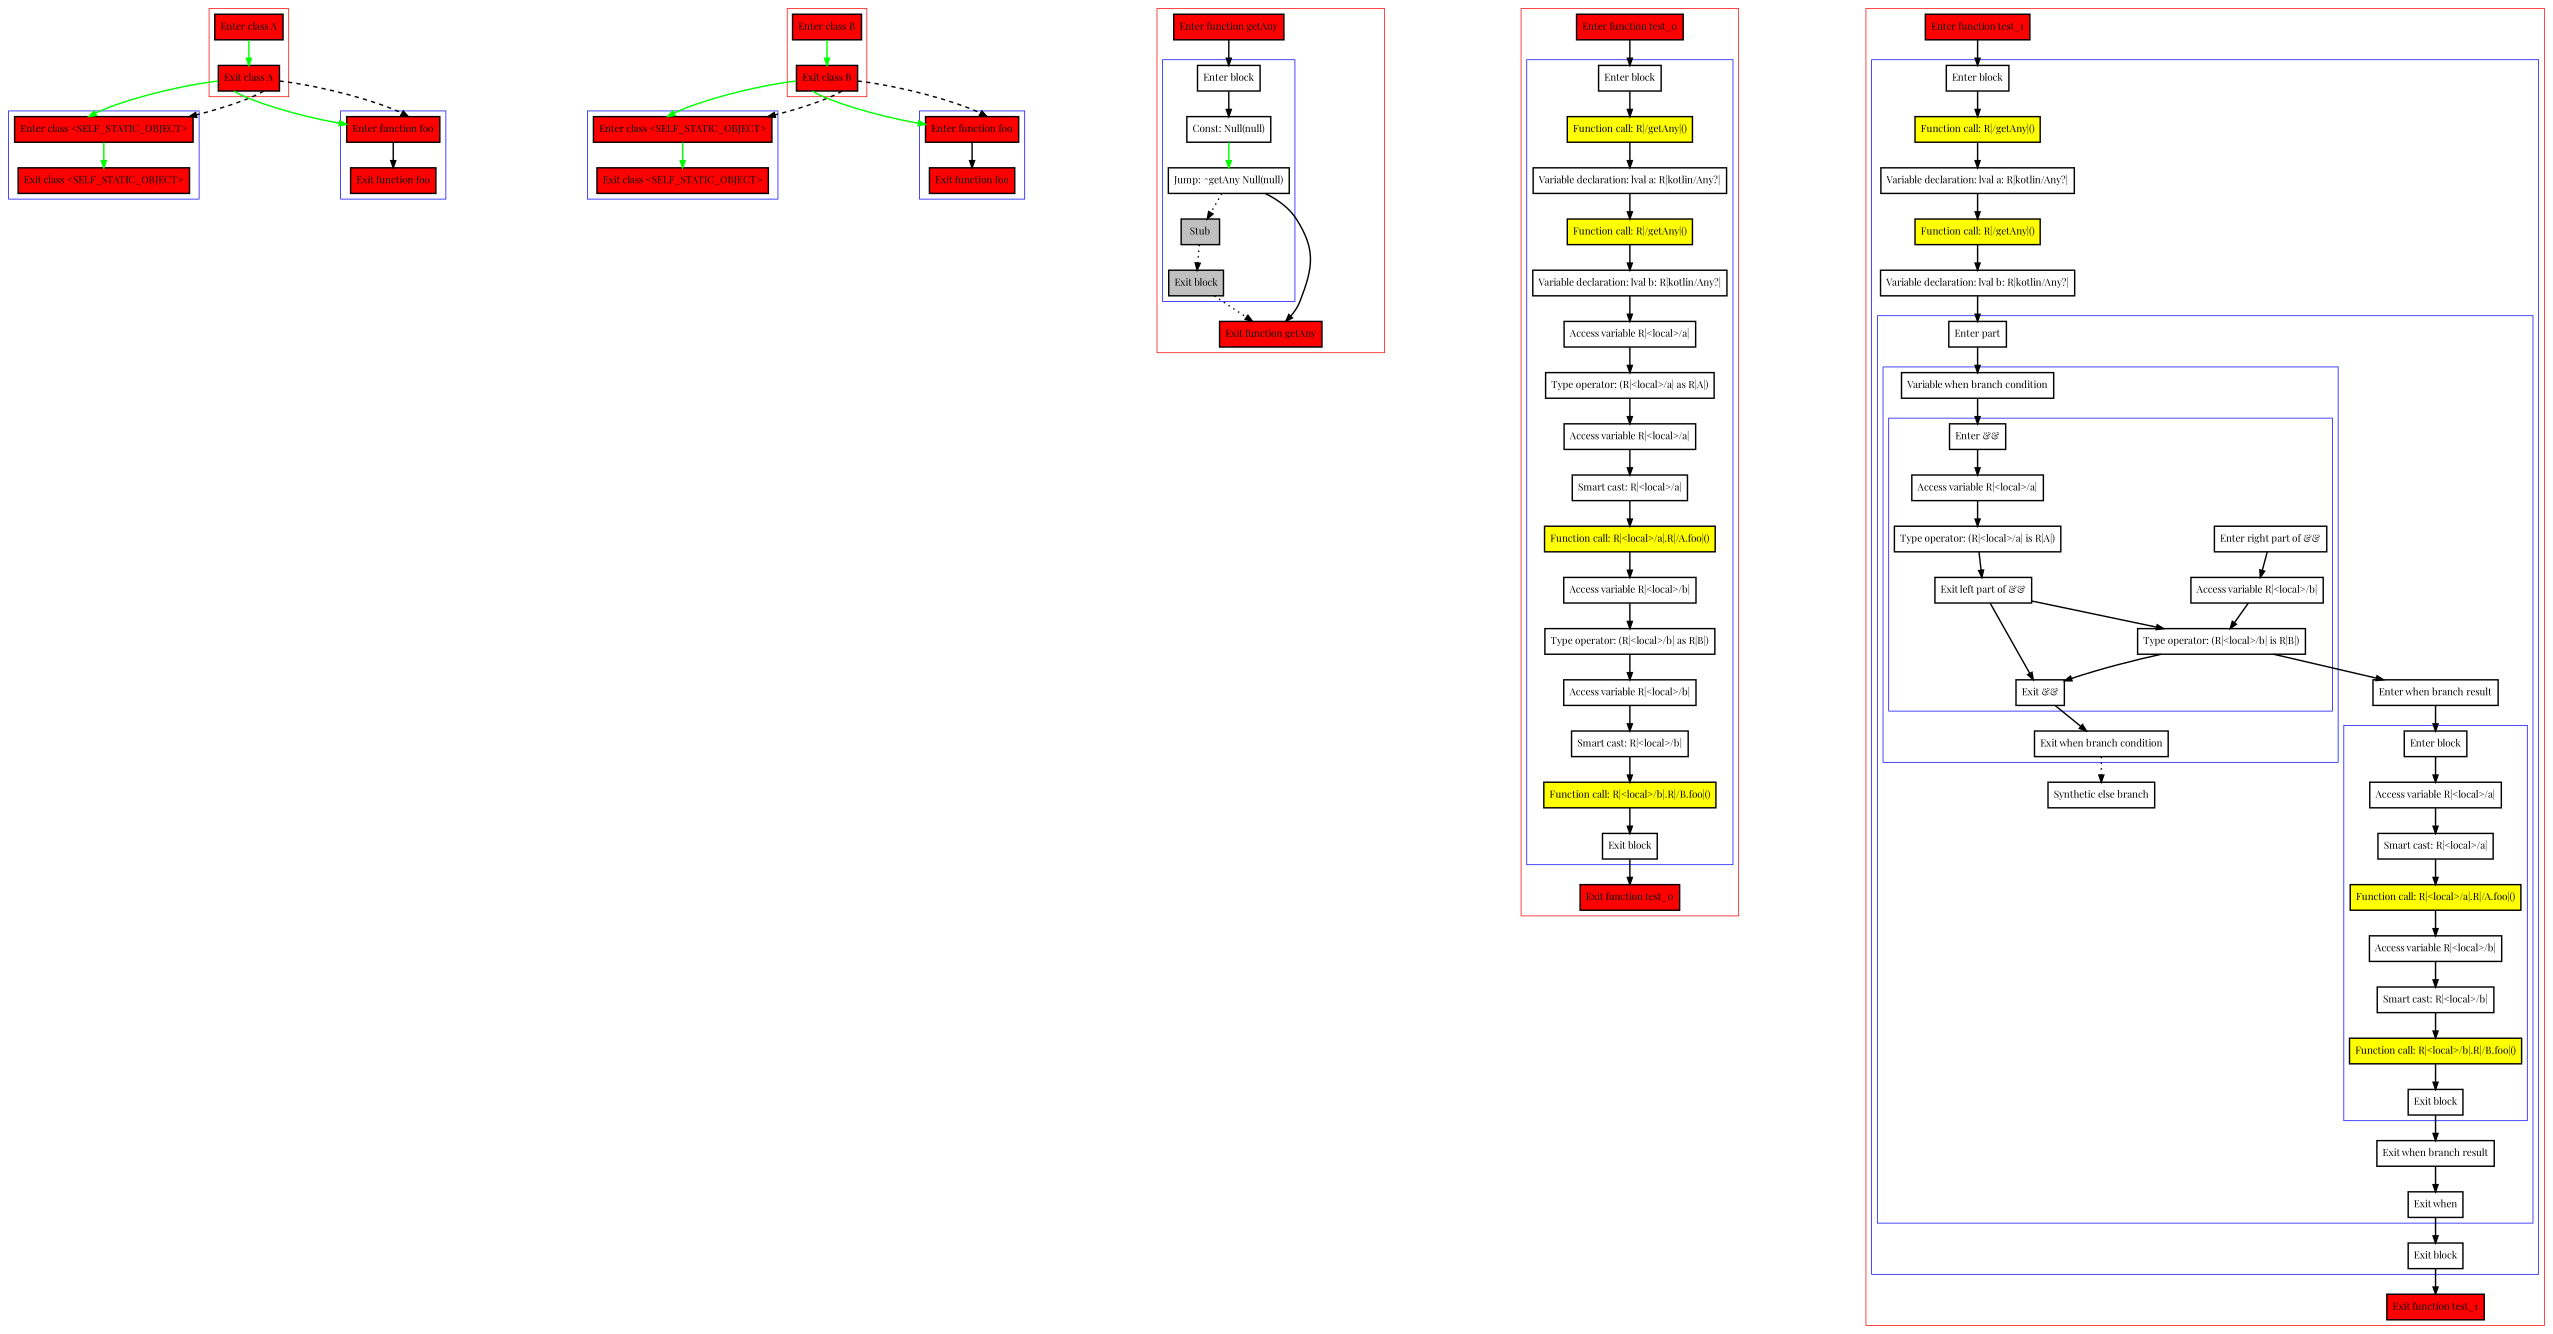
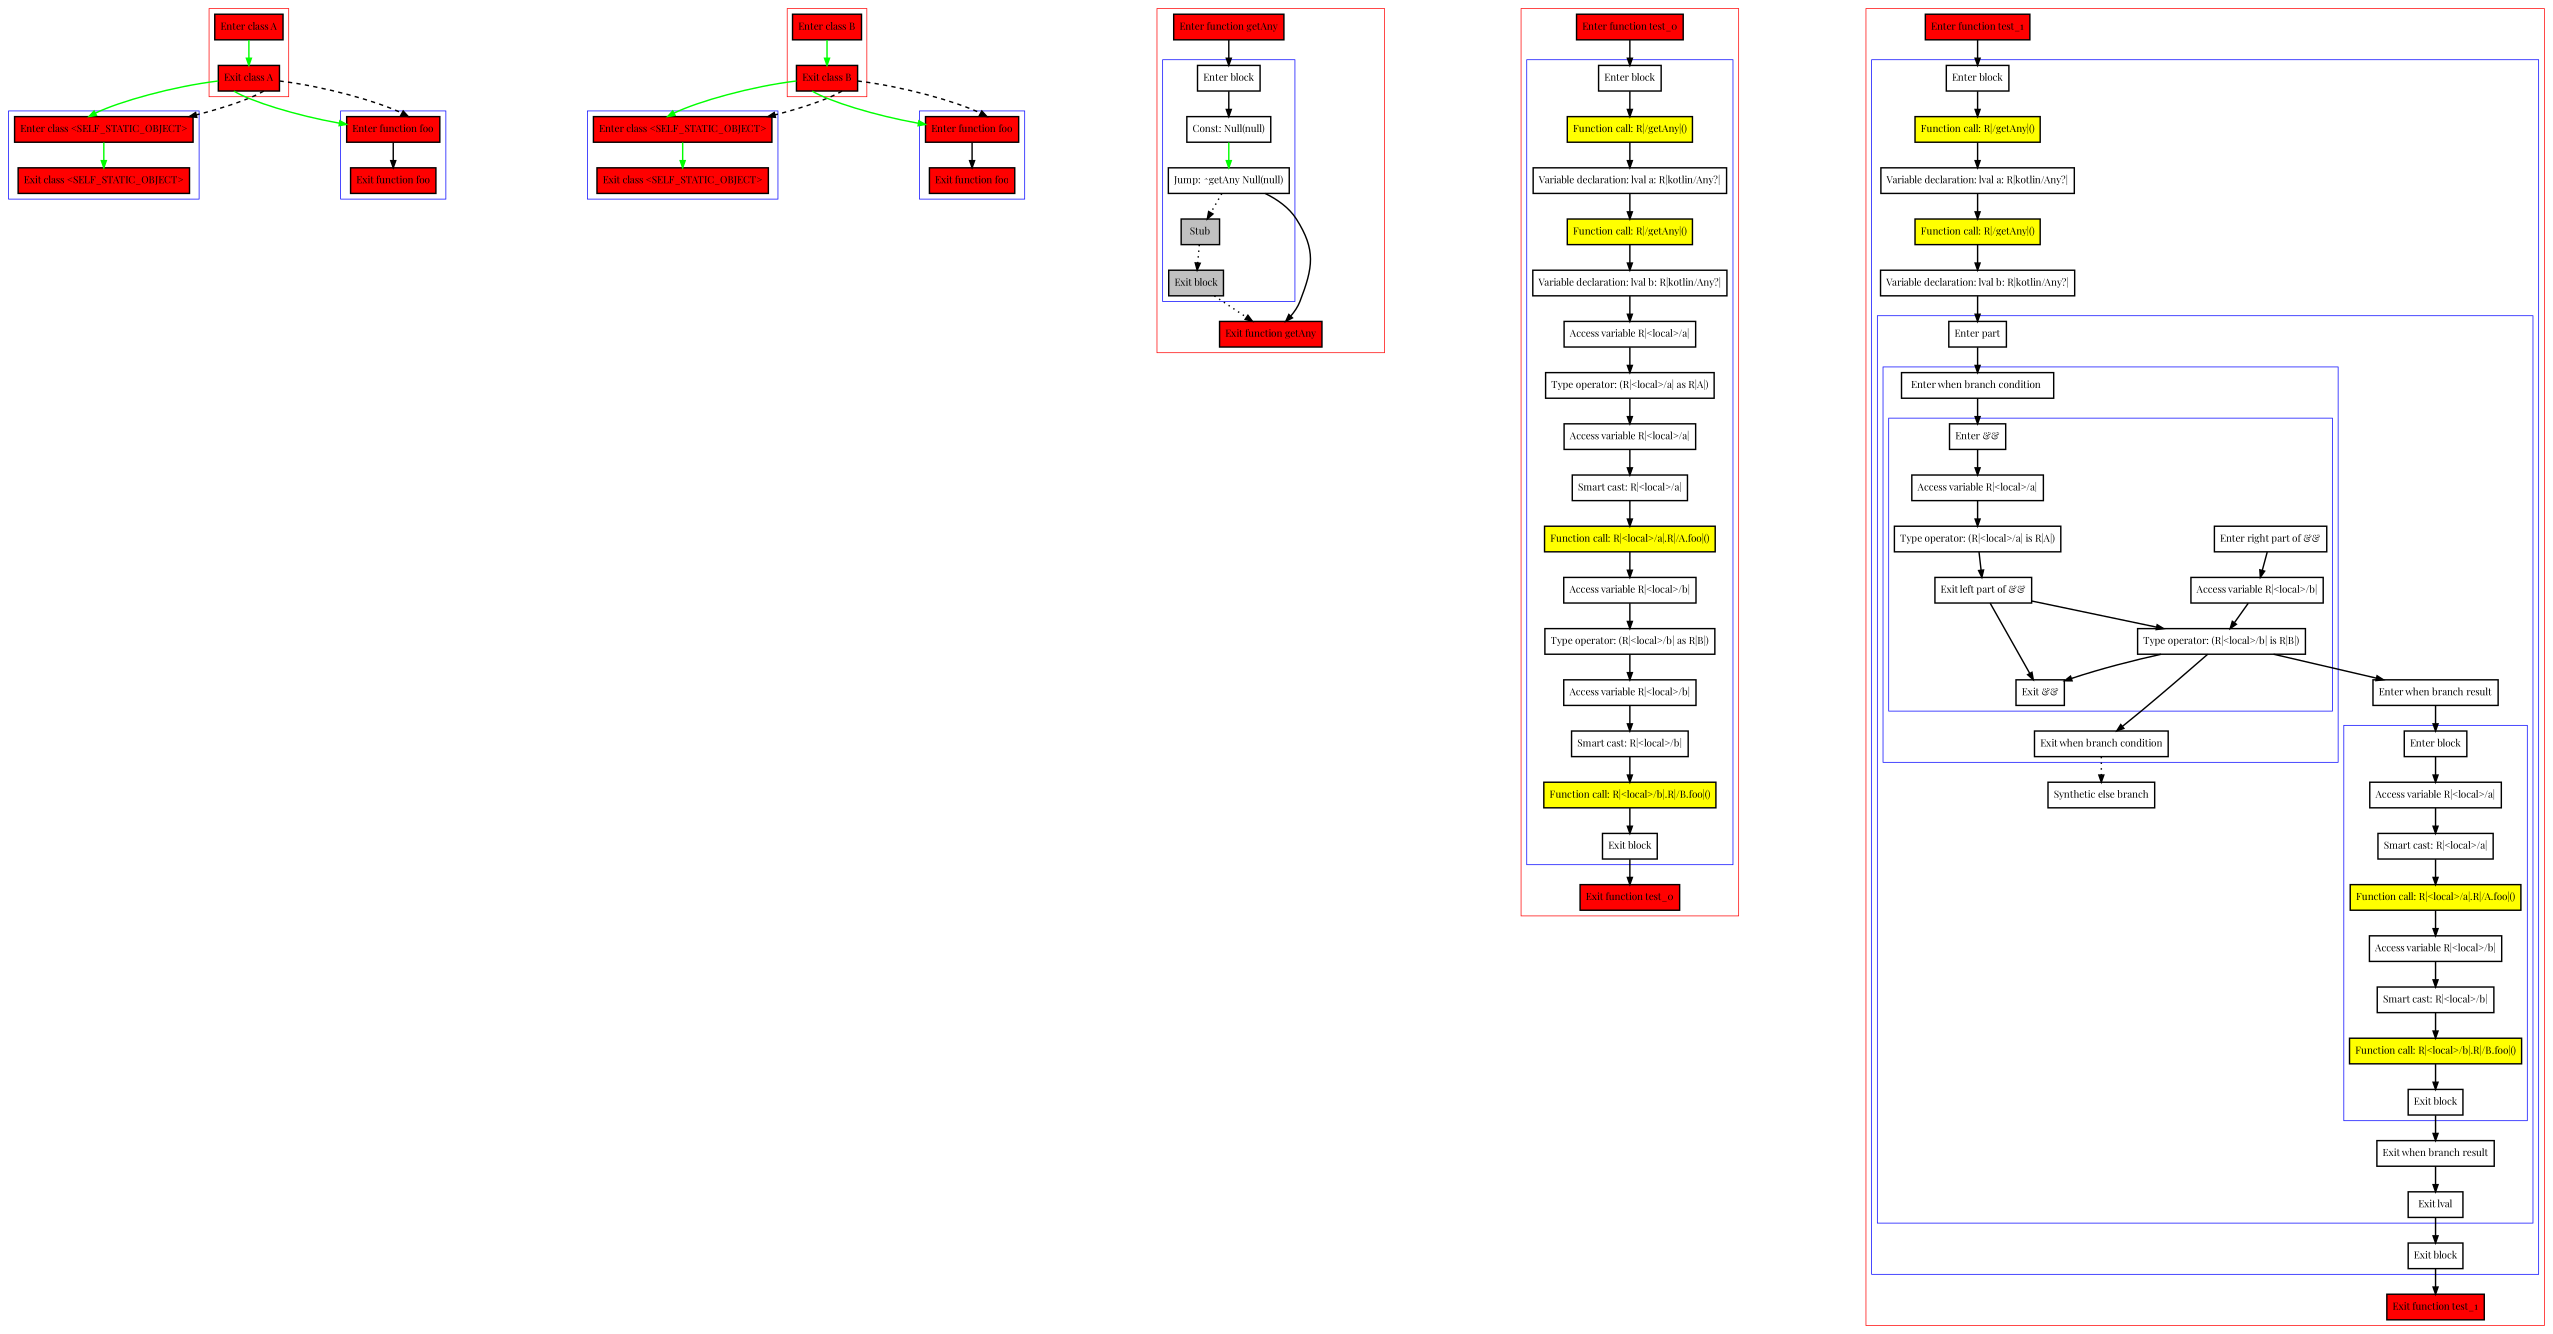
(1978, 385) -> (1978, 385)
(2068, 716) -> (2165, 691)
(2436, 1205) -> (2436, 1205)
